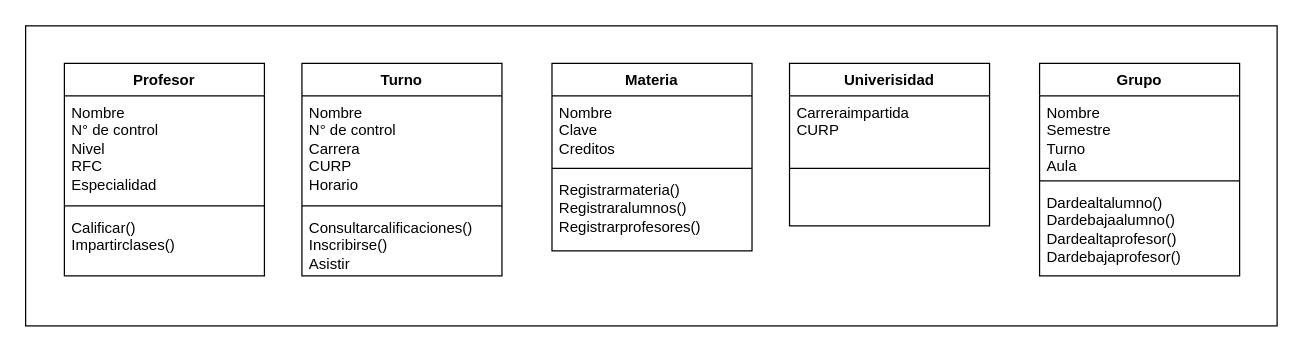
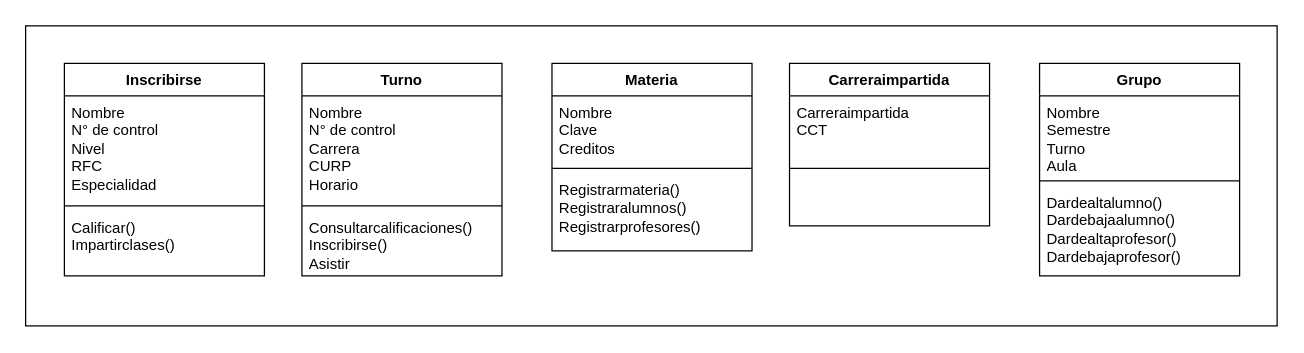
(164, 81) -> (164, 81)
(889, 81) -> (889, 81)
(860, 122) -> (860, 122)
